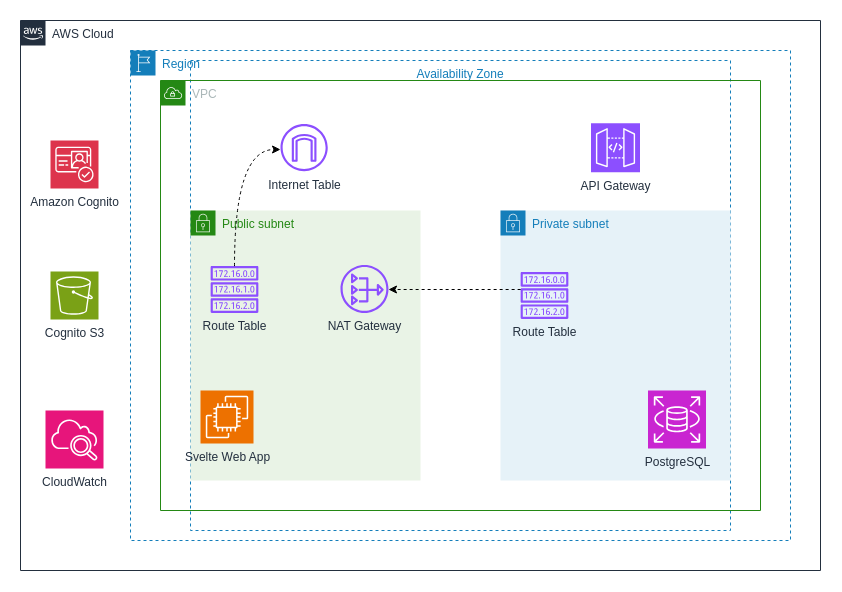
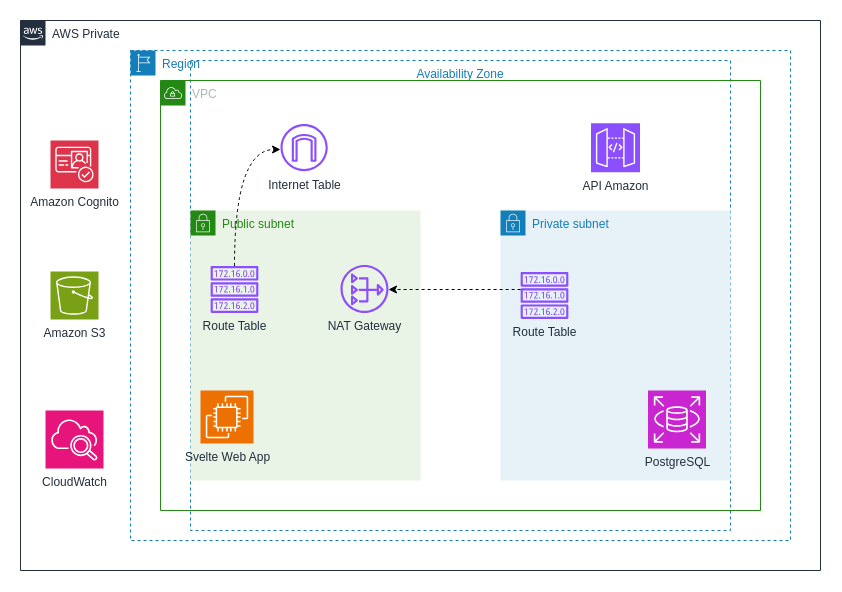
(80, 35) -> (86, 35)
(616, 187) -> (616, 187)
(75, 334) -> (75, 334)
